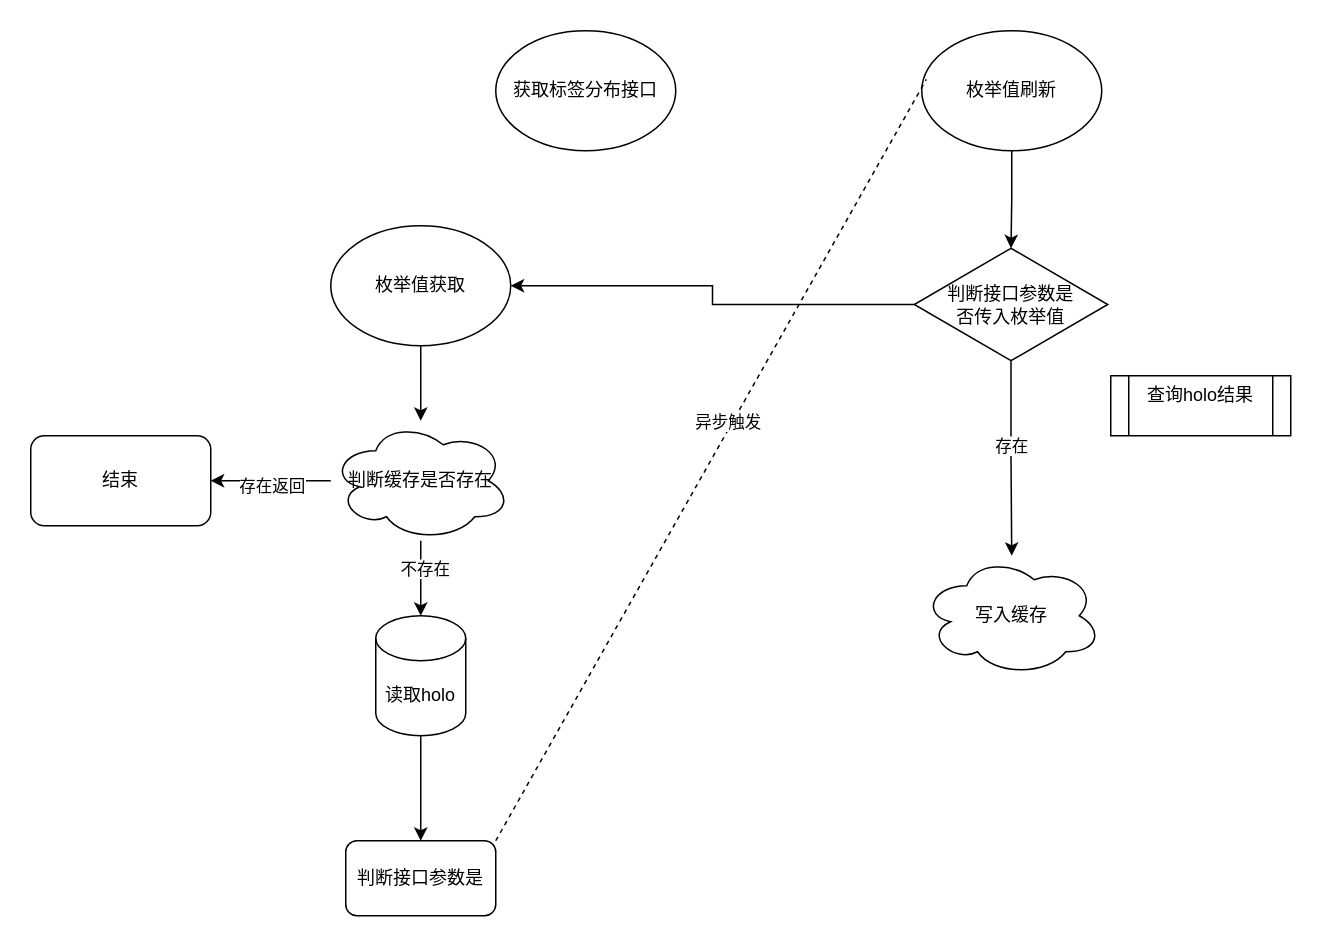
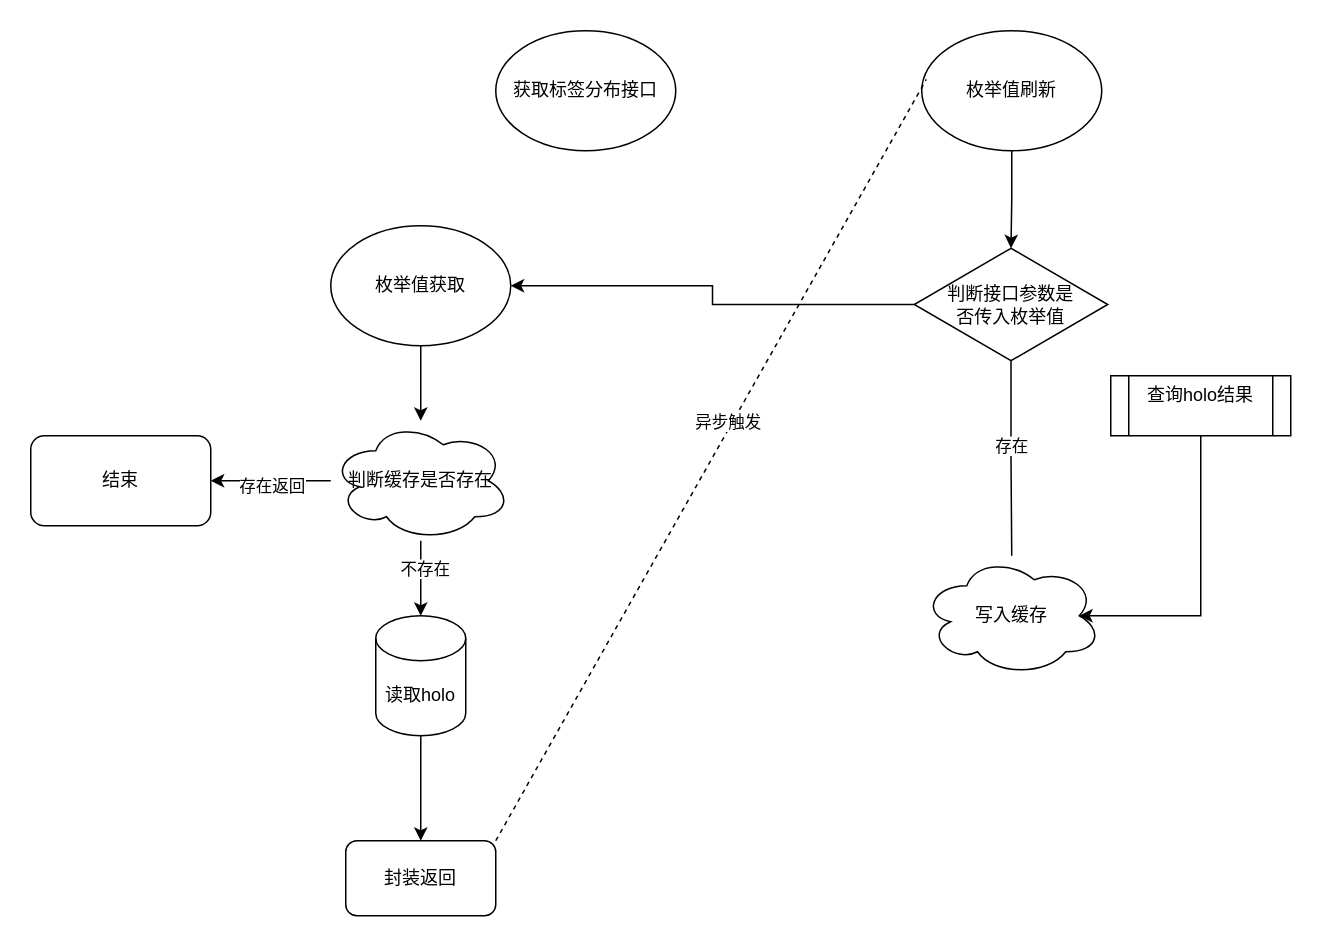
(1012, 544) -> (1012, 548)
none -> (1201, 581)
(421, 878) -> (421, 878)
